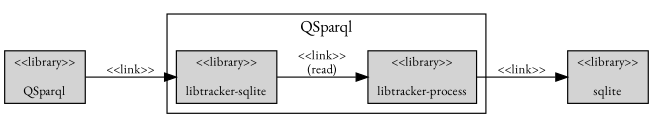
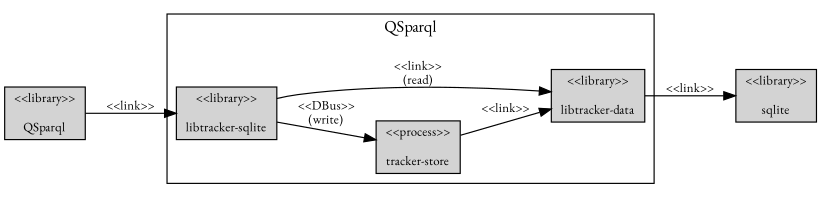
(422, 77) -> (598, 96)
none -> (418, 147)
